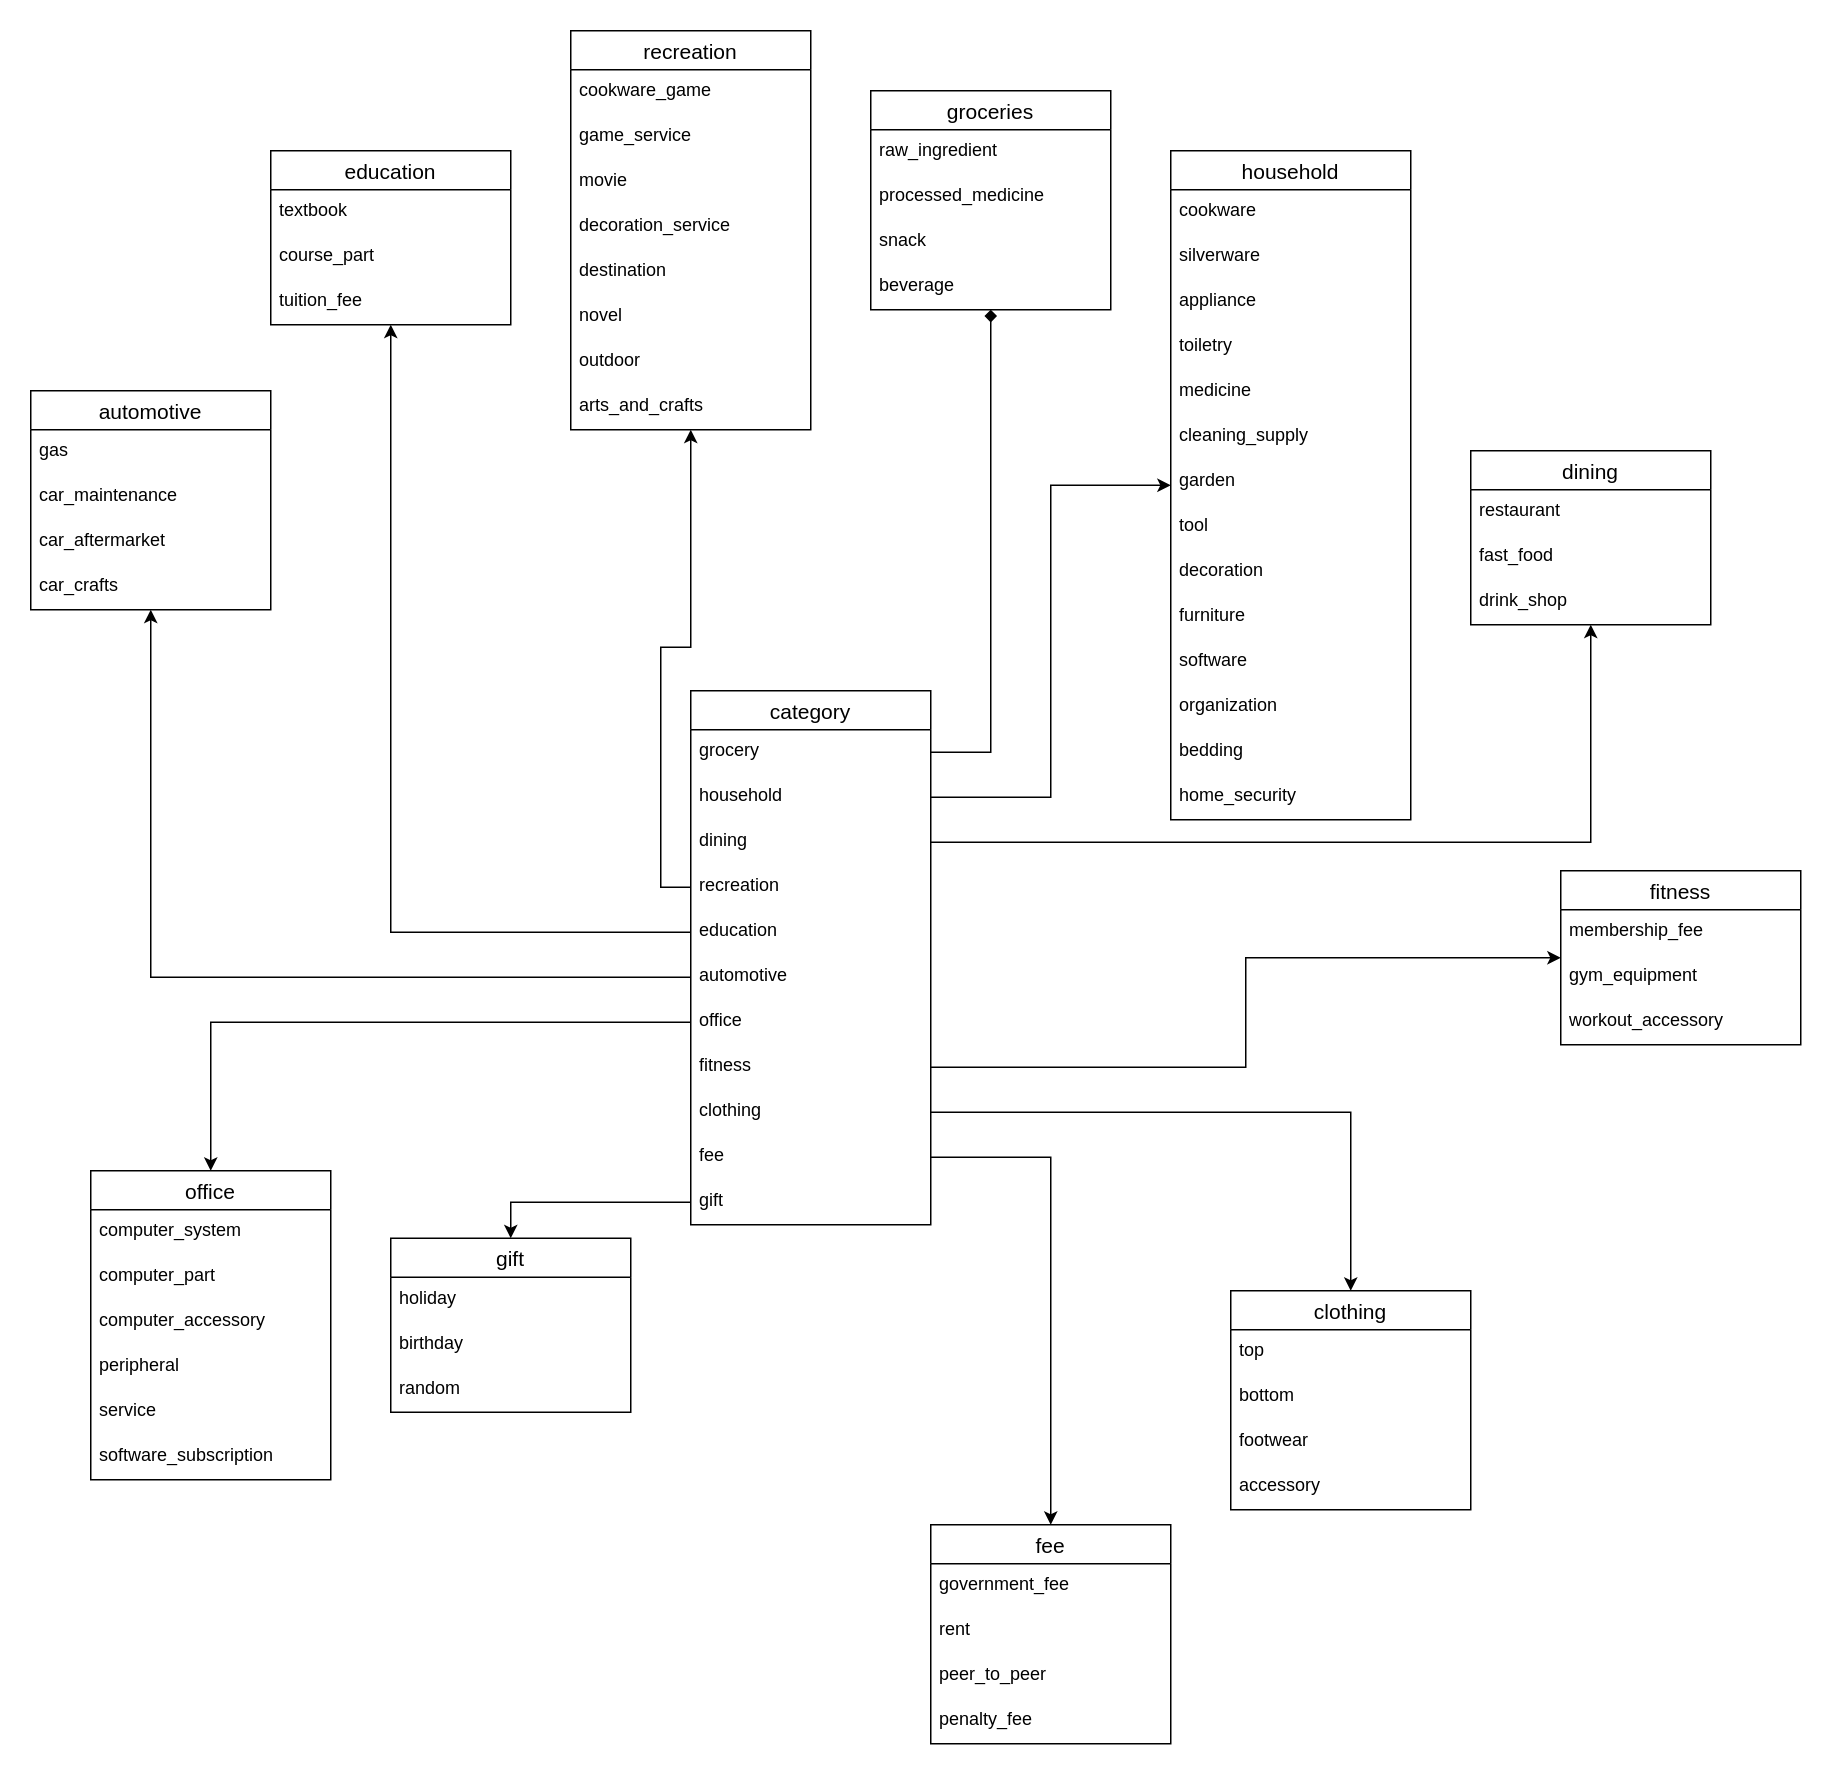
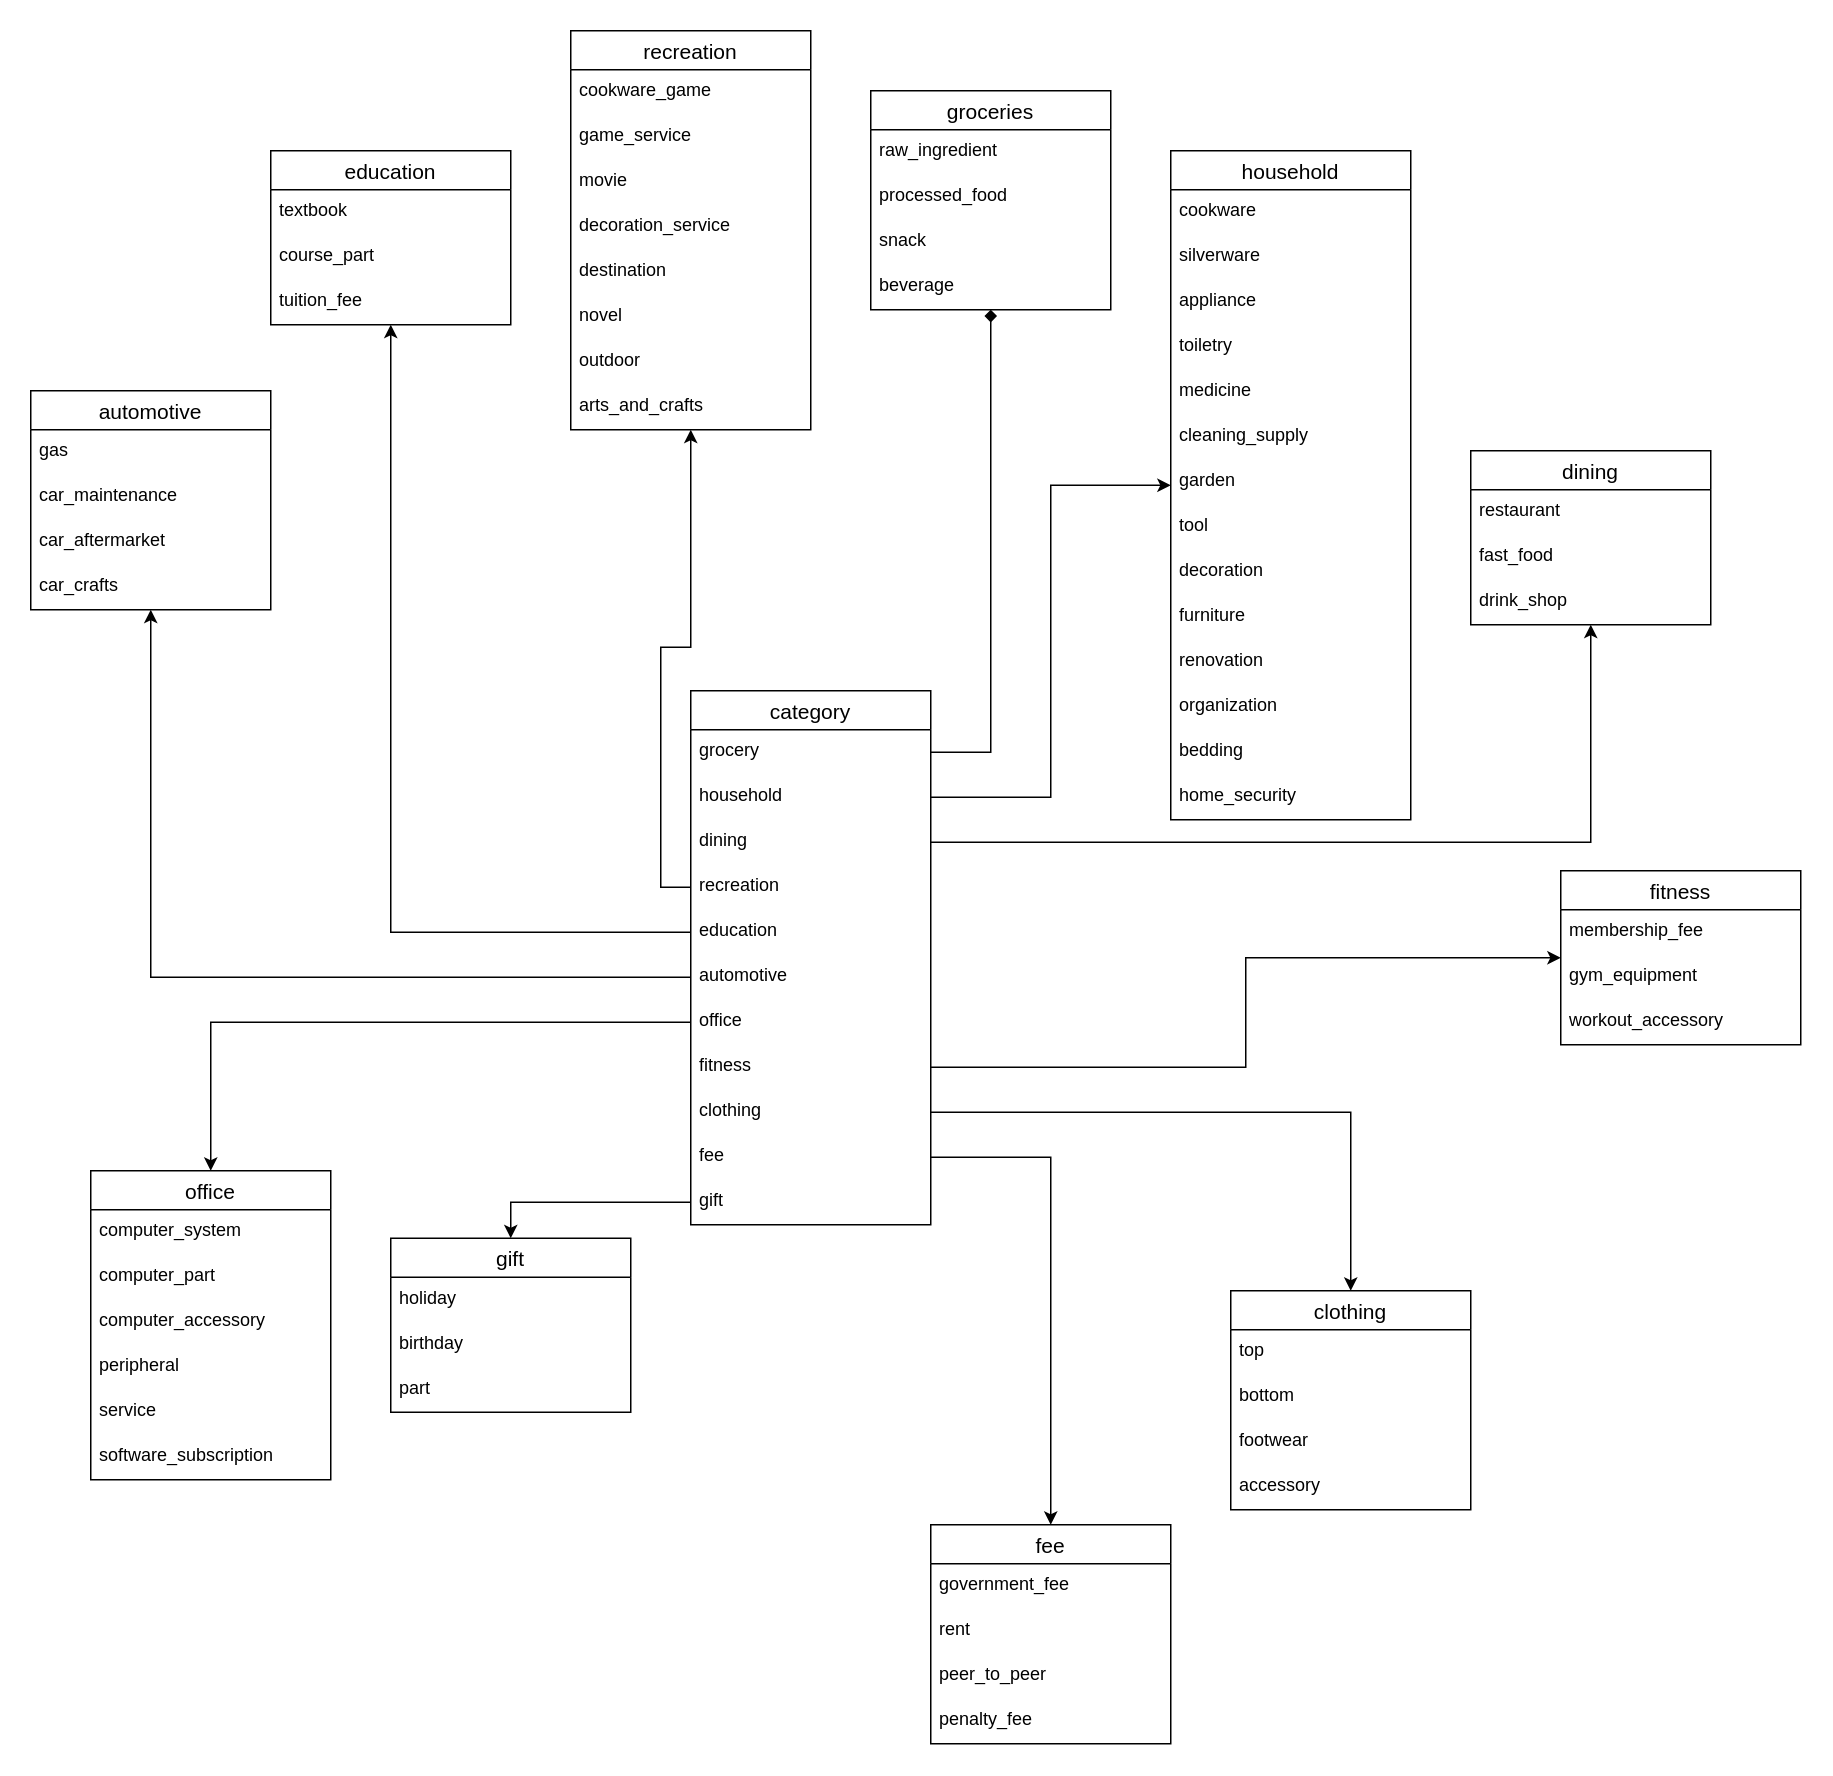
(965, 195) -> (950, 195)
(1219, 660) -> (1227, 660)
(429, 1388) -> (419, 1388)
